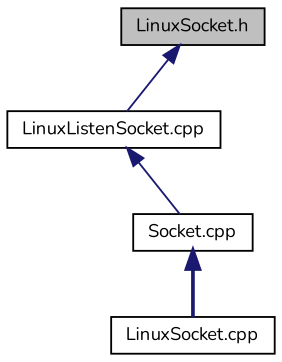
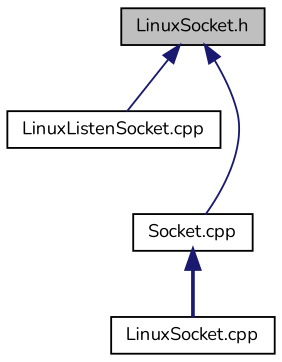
(159, 188) -> (238, 139)
